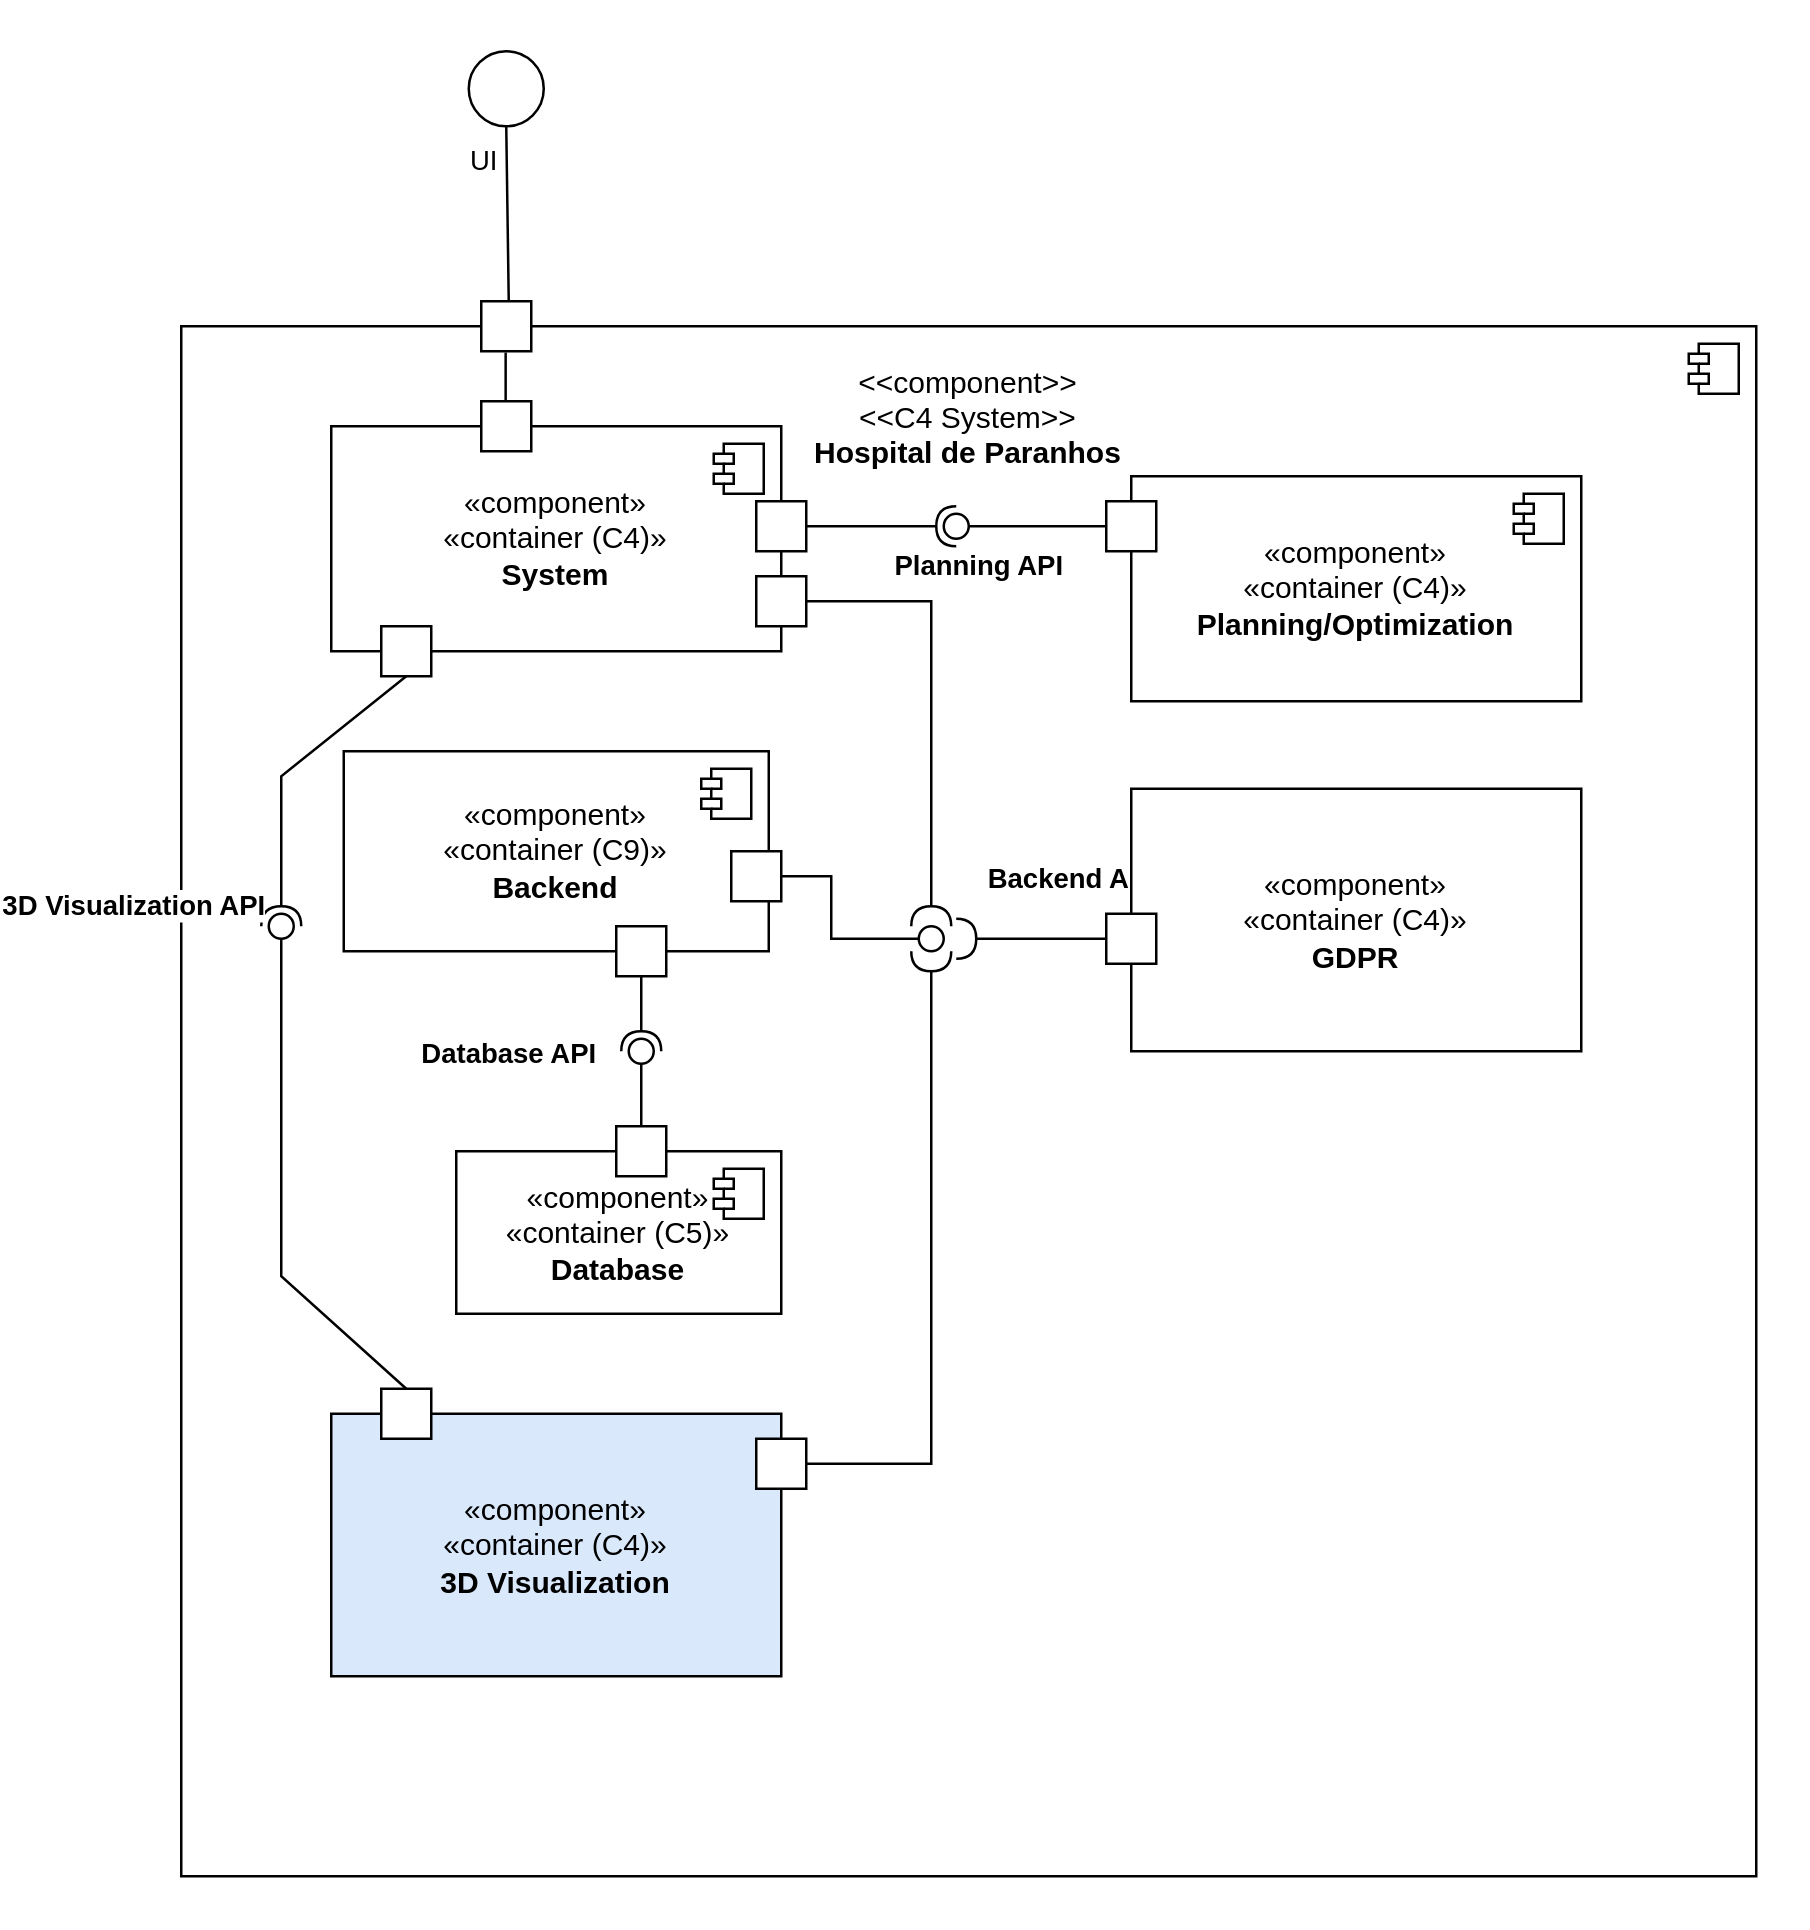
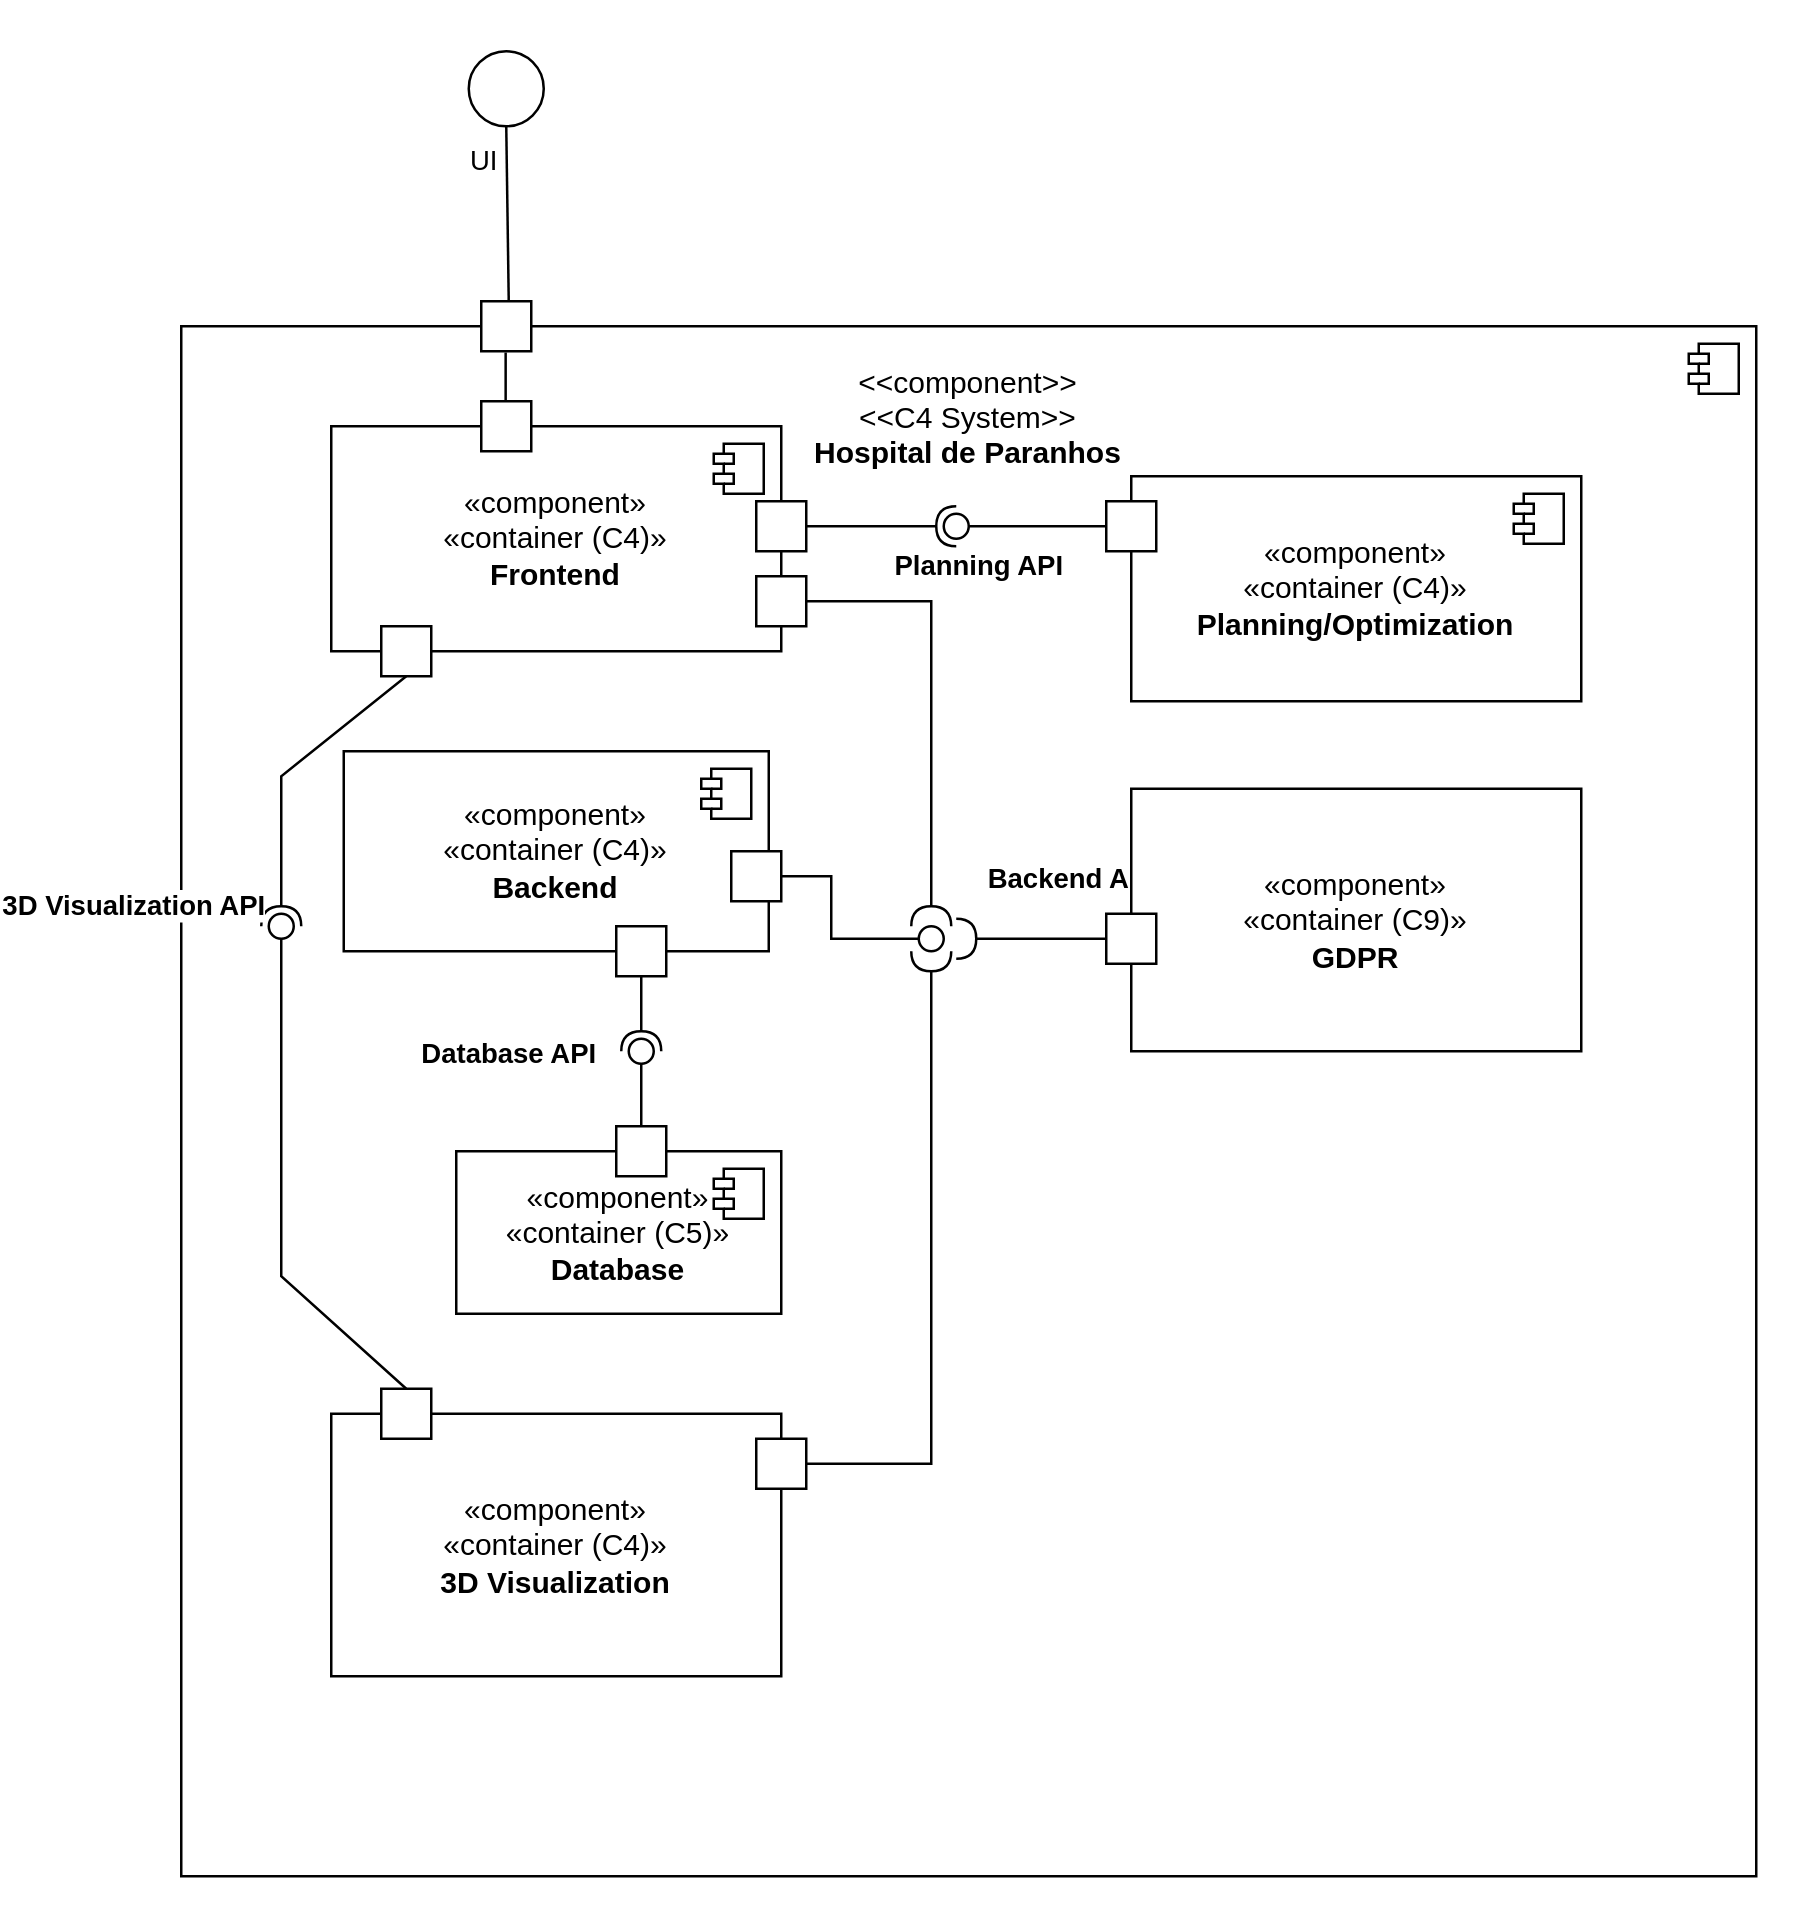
(556, 539) -> (556, 539)
(556, 851) -> (556, 851)
(1356, 921) -> (1356, 921)
(556, 1545) -> (556, 1545)
